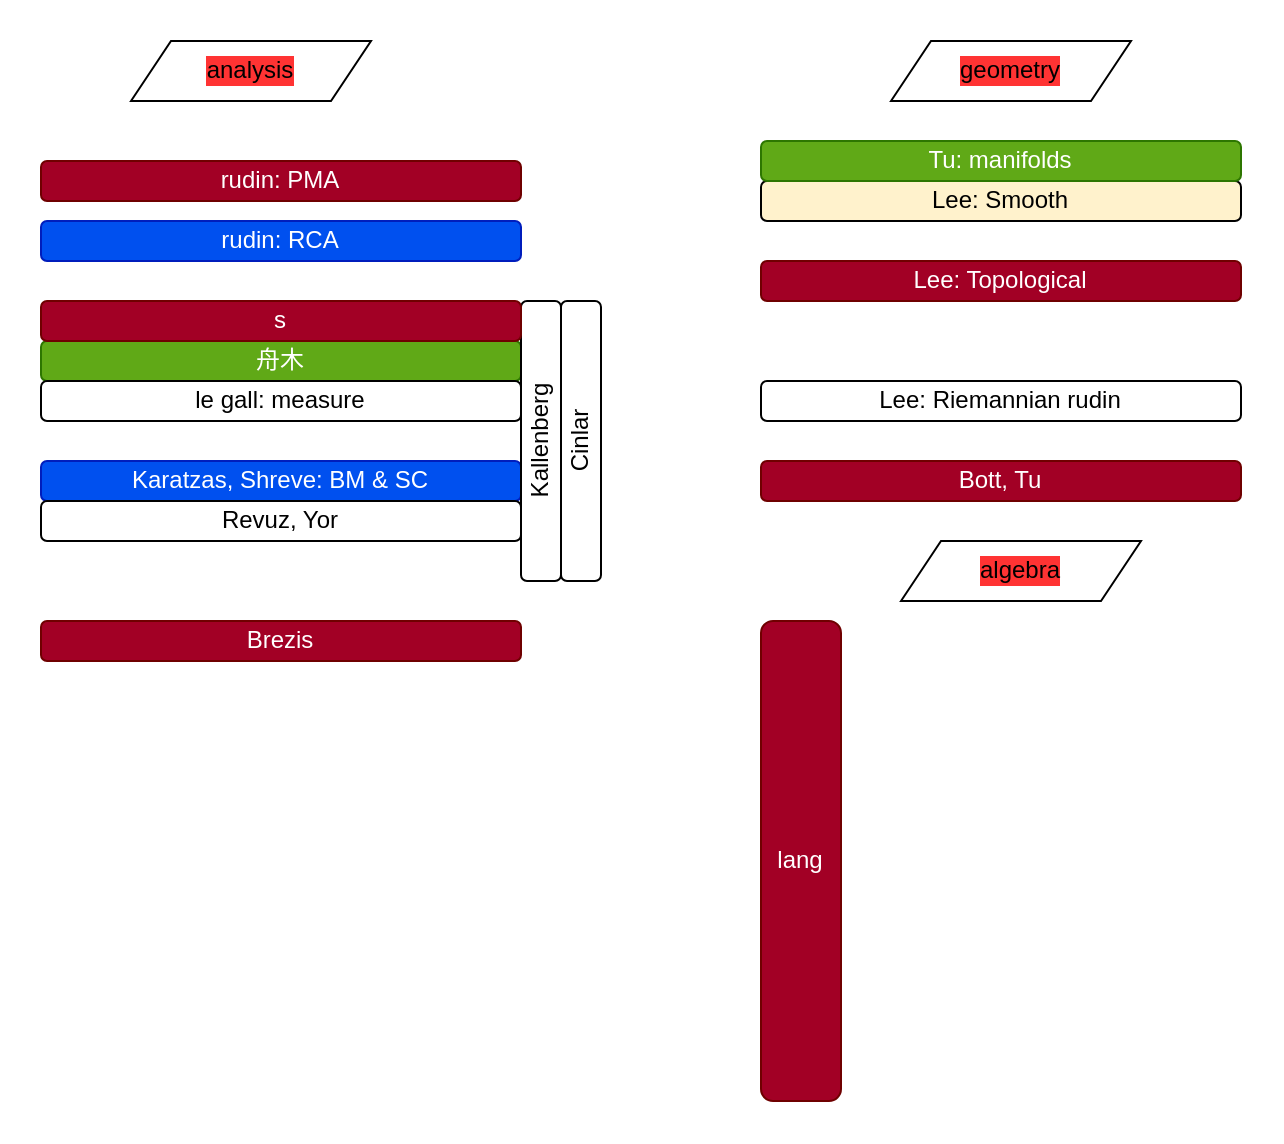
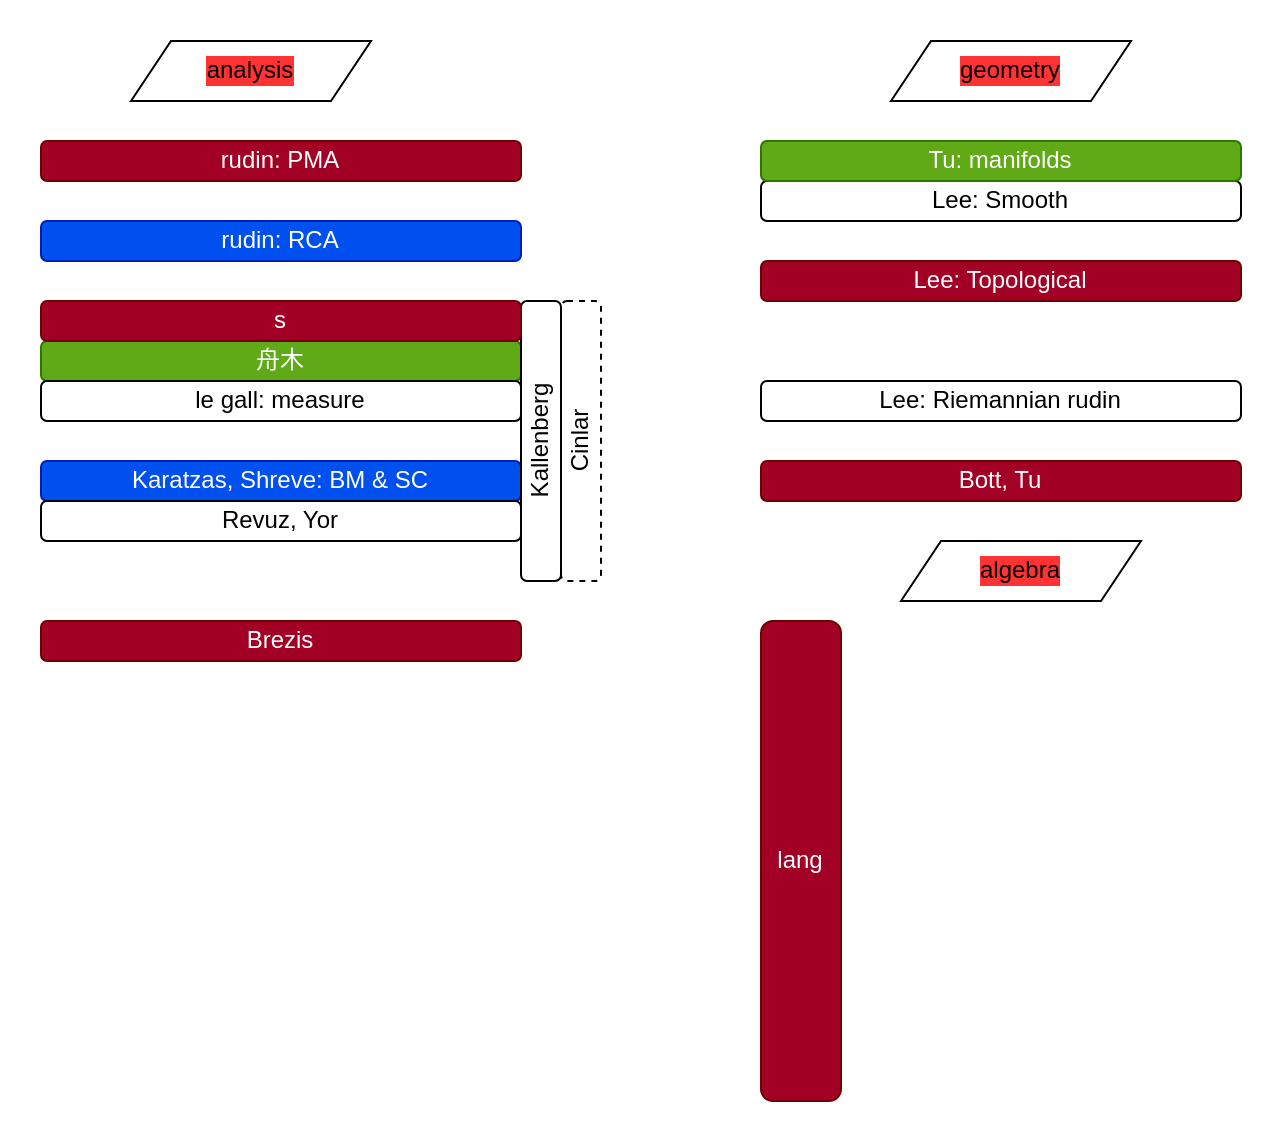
(281, 181) -> (281, 161)
(1001, 201) -> (1001, 201)
(581, 441) -> (581, 441)
